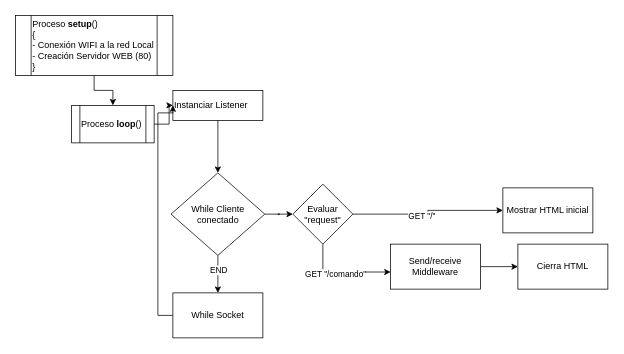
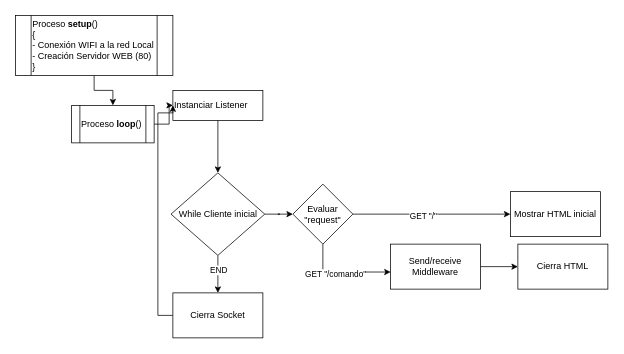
(548, 210) -> (555, 214)
(218, 214) -> (218, 214)
(218, 315) -> (218, 315)
